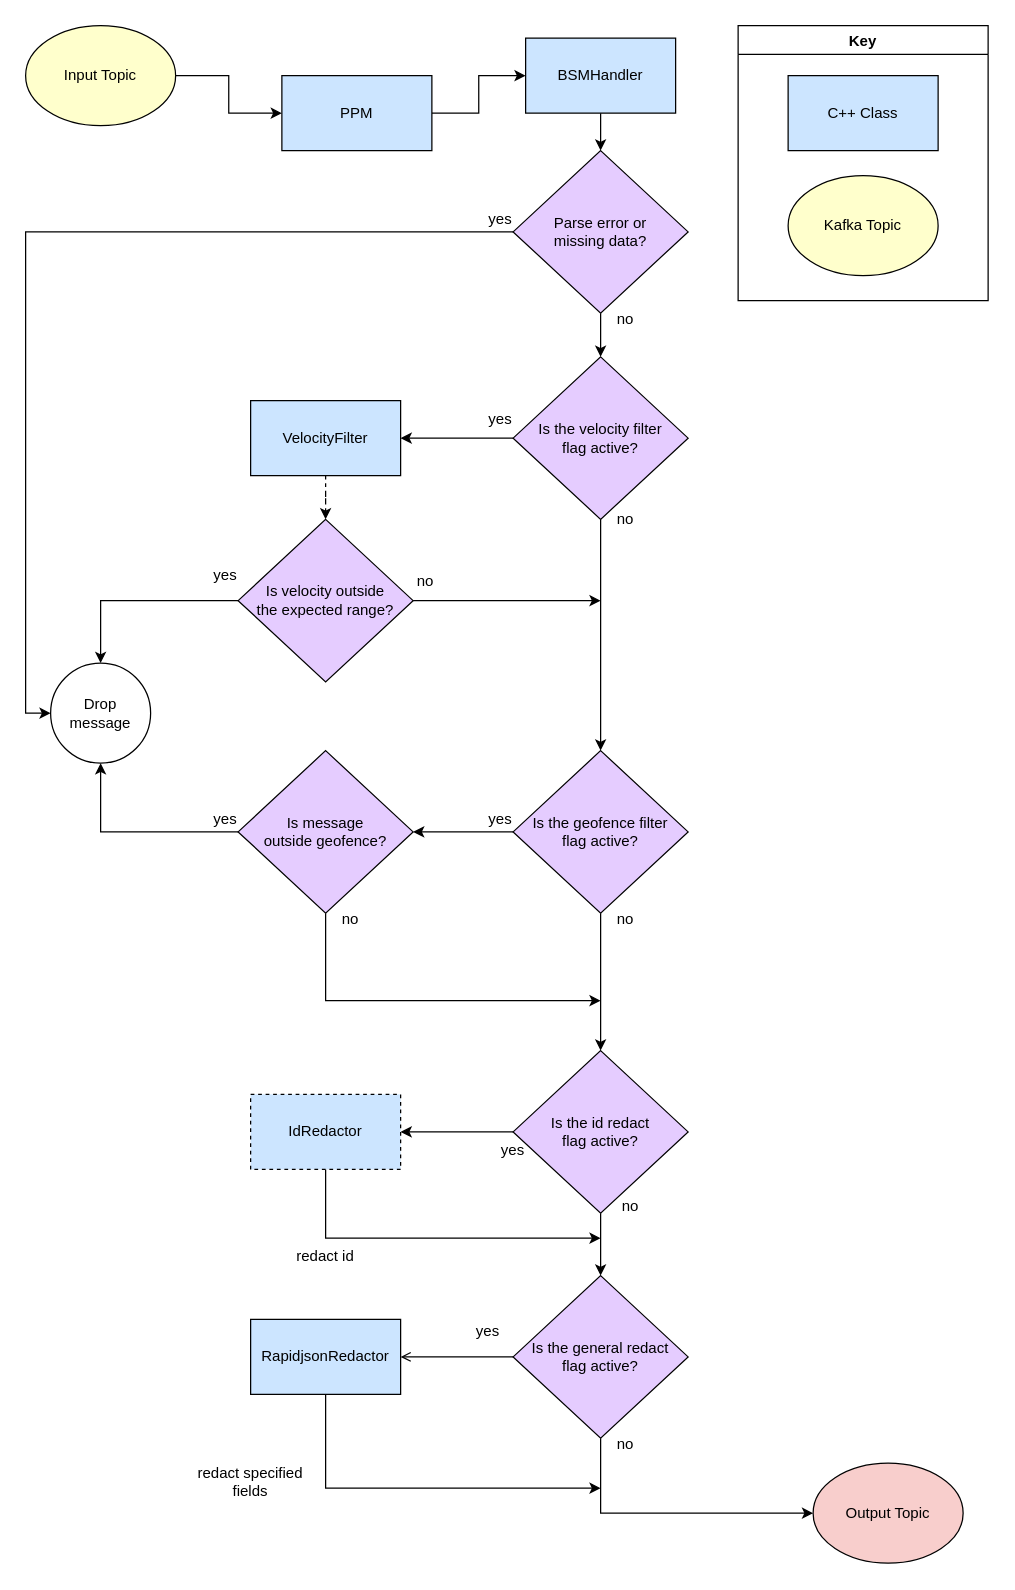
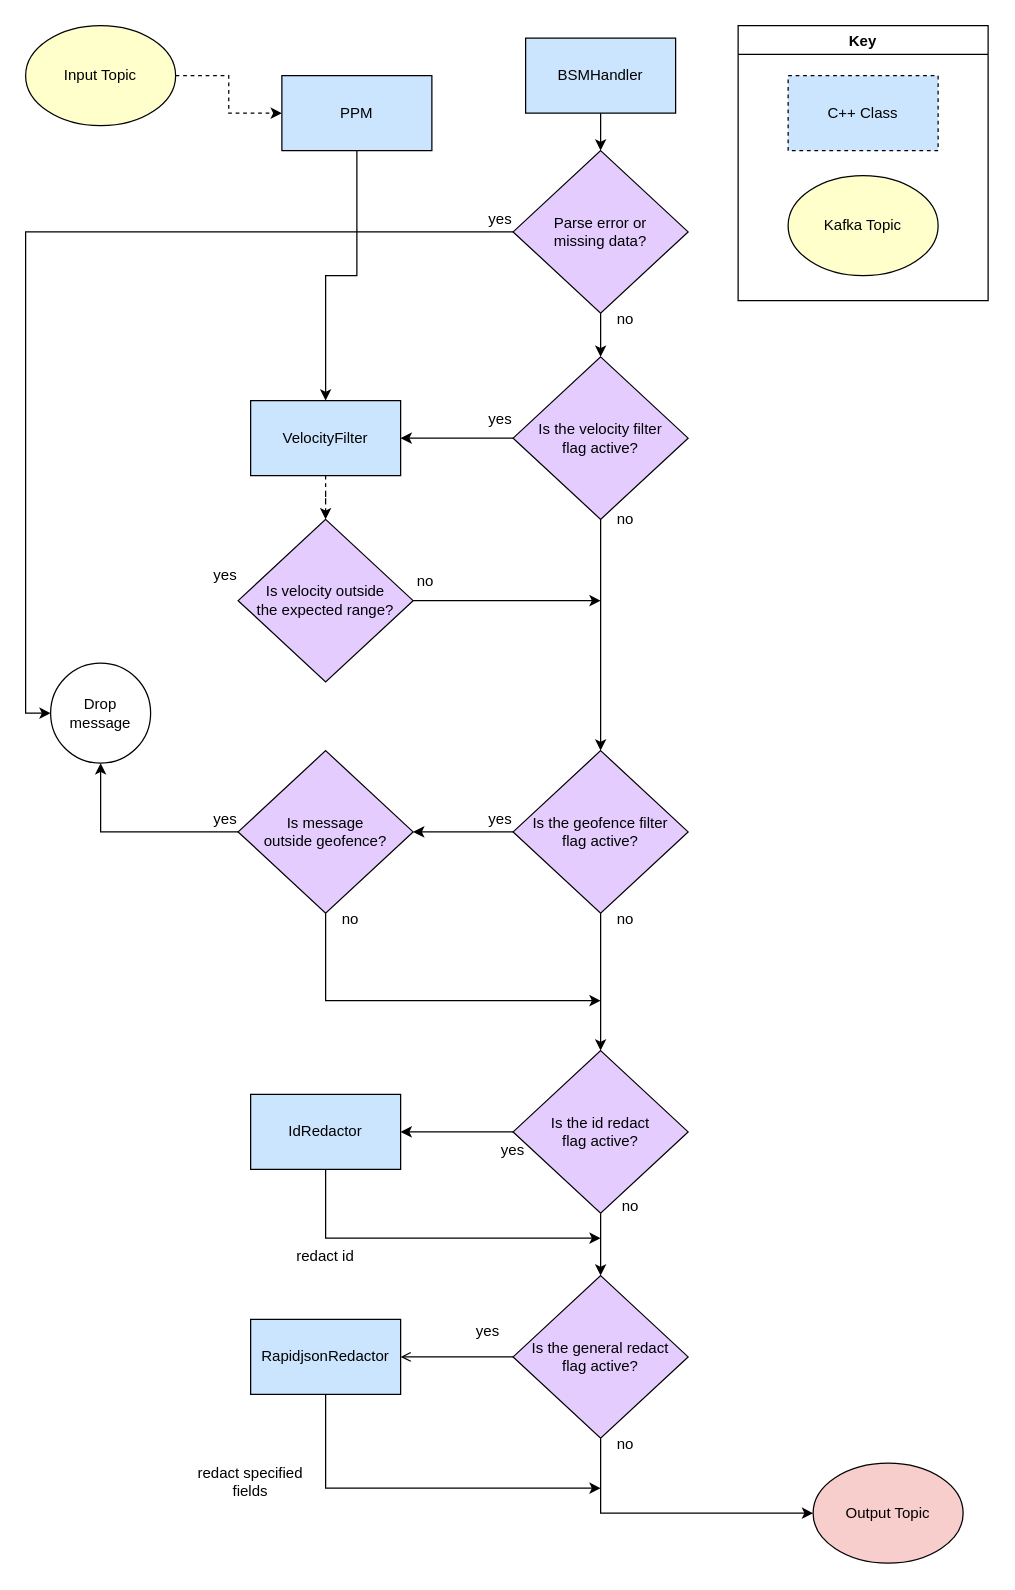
(229, 91) -> (229, 91)
(479, 99) -> (346, 276)
(863, 113) -> (863, 113)
(143, 601) -> none
(326, 1132) -> (326, 1132)
